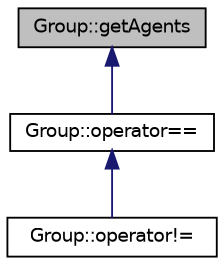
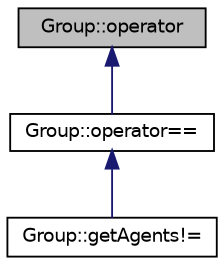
(112, 28) -> (112, 28)
(112, 237) -> (112, 237)
